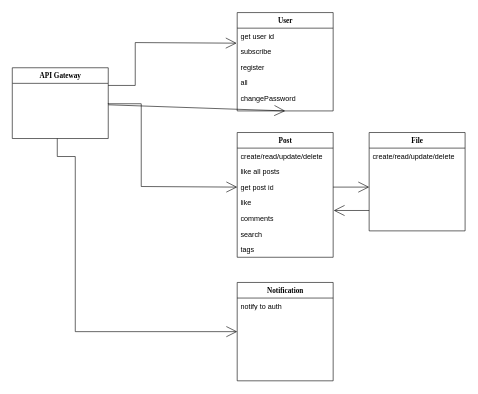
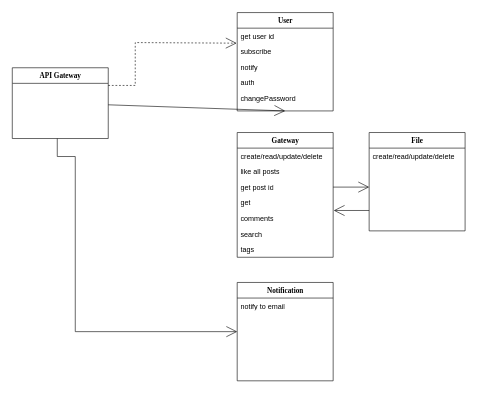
(150, 42) -> (150, 42)
(256, 68) -> (252, 68)
(245, 83) -> (249, 83)
(286, 141) -> (286, 141)
(141, 177) -> none
(247, 203) -> (247, 203)
(266, 306) -> (266, 306)
